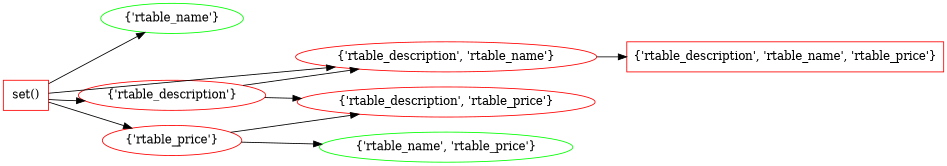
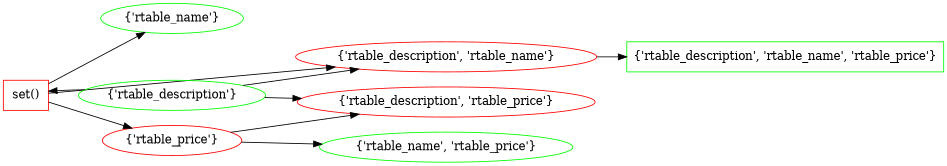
(785, 57) -> (785, 57)
(172, 95) -> (172, 95)
(63, 100) -> (71, 90)
